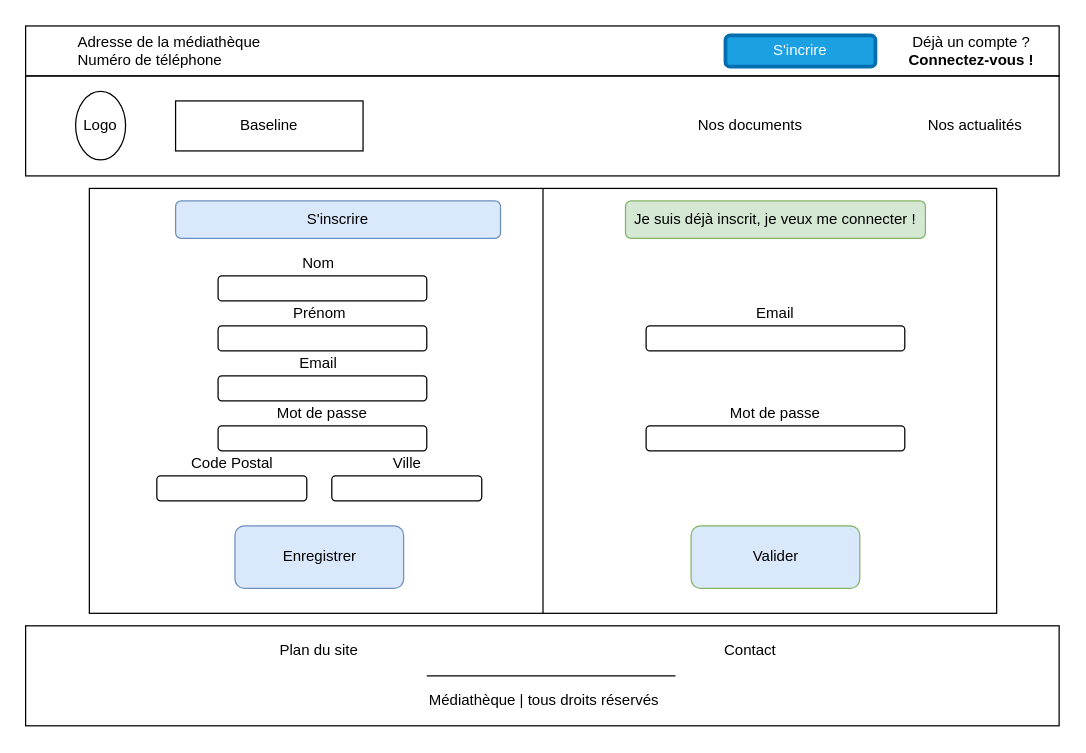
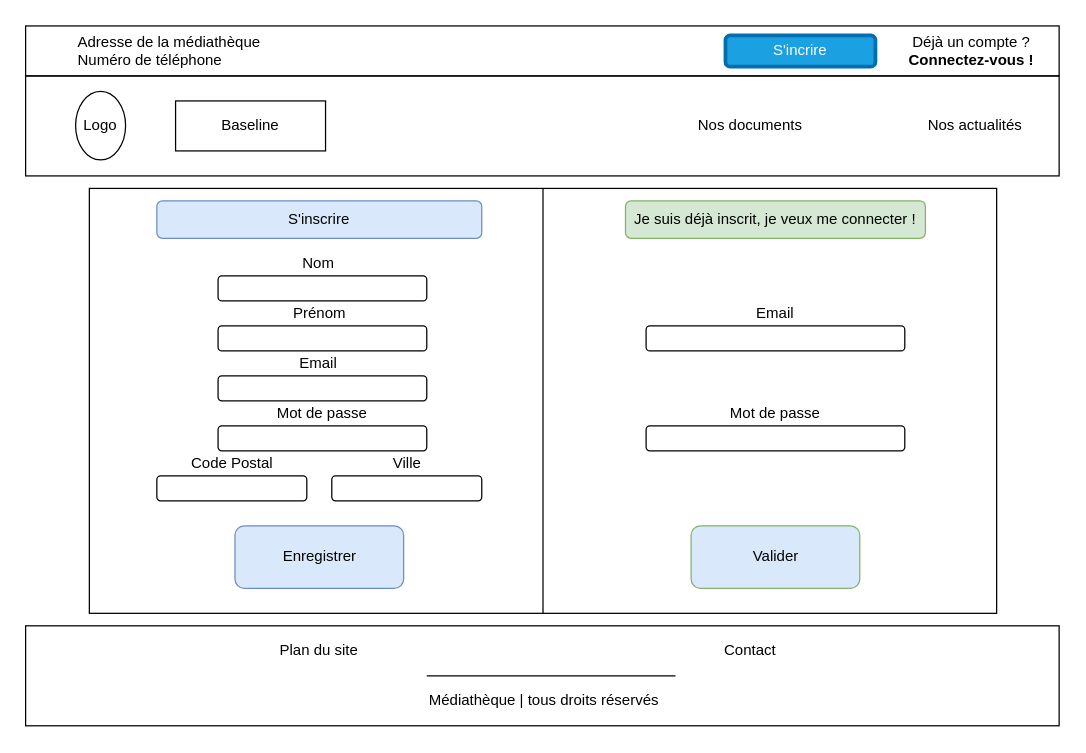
(269, 126) -> (251, 126)
(338, 219) -> (319, 219)
